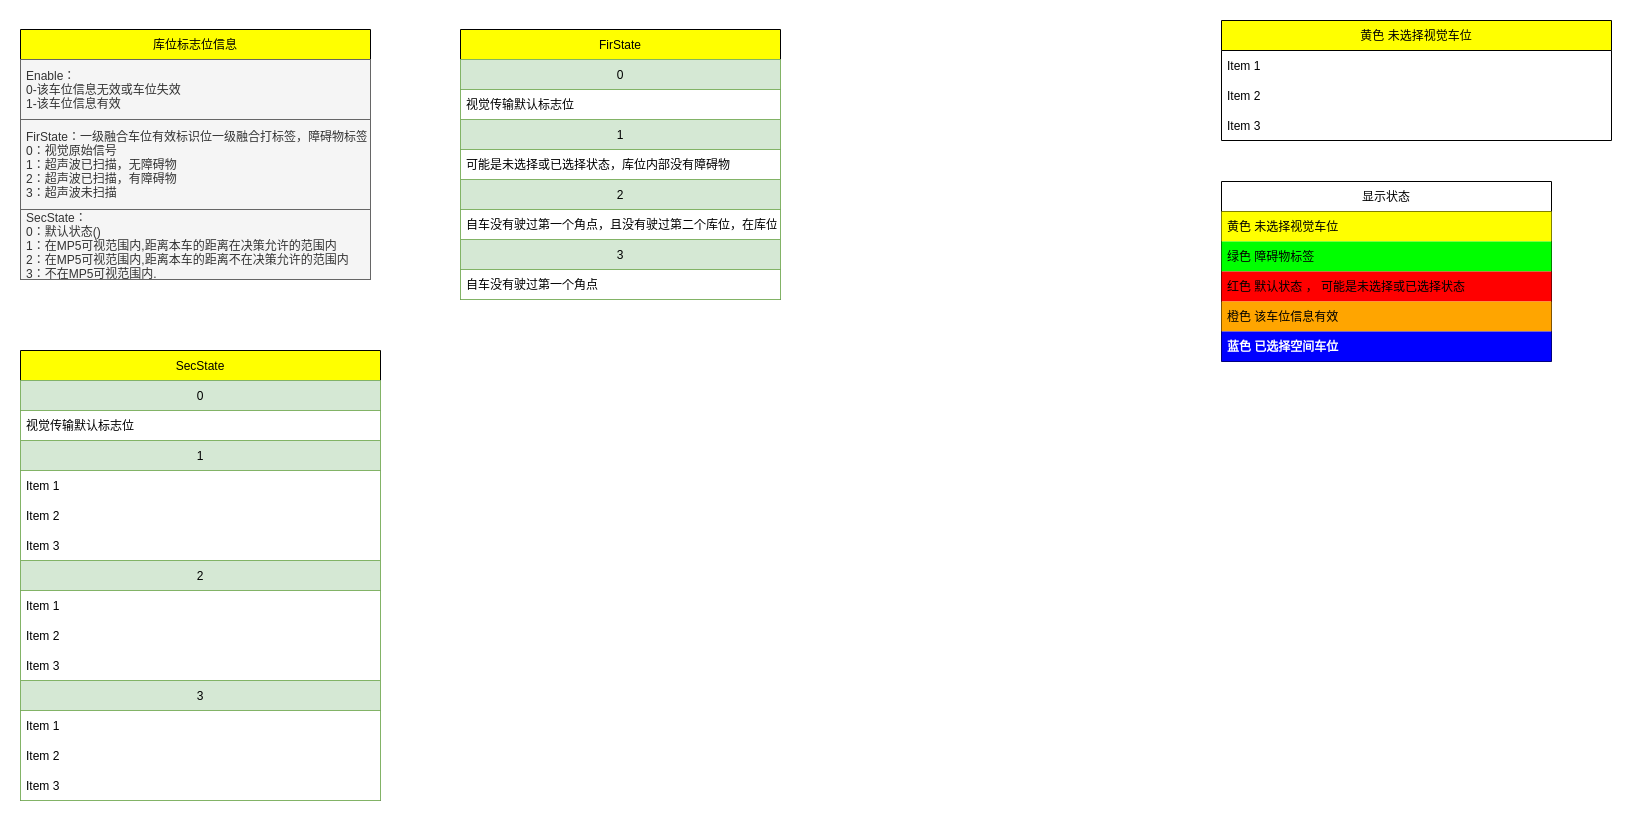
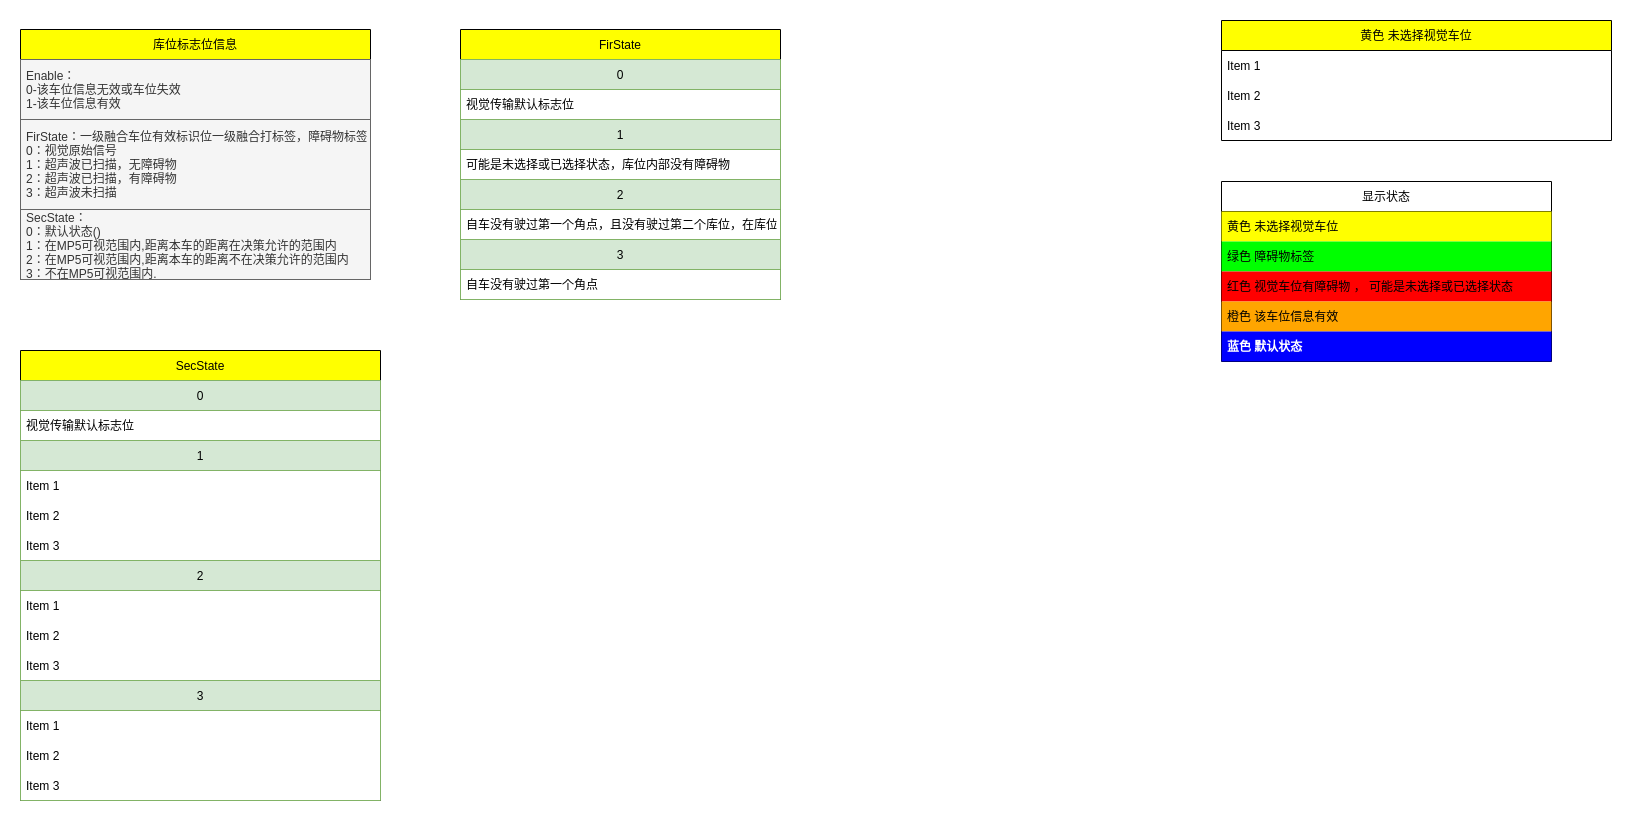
(1348, 287) -> (1372, 287)
(1283, 347) -> (1265, 347)
